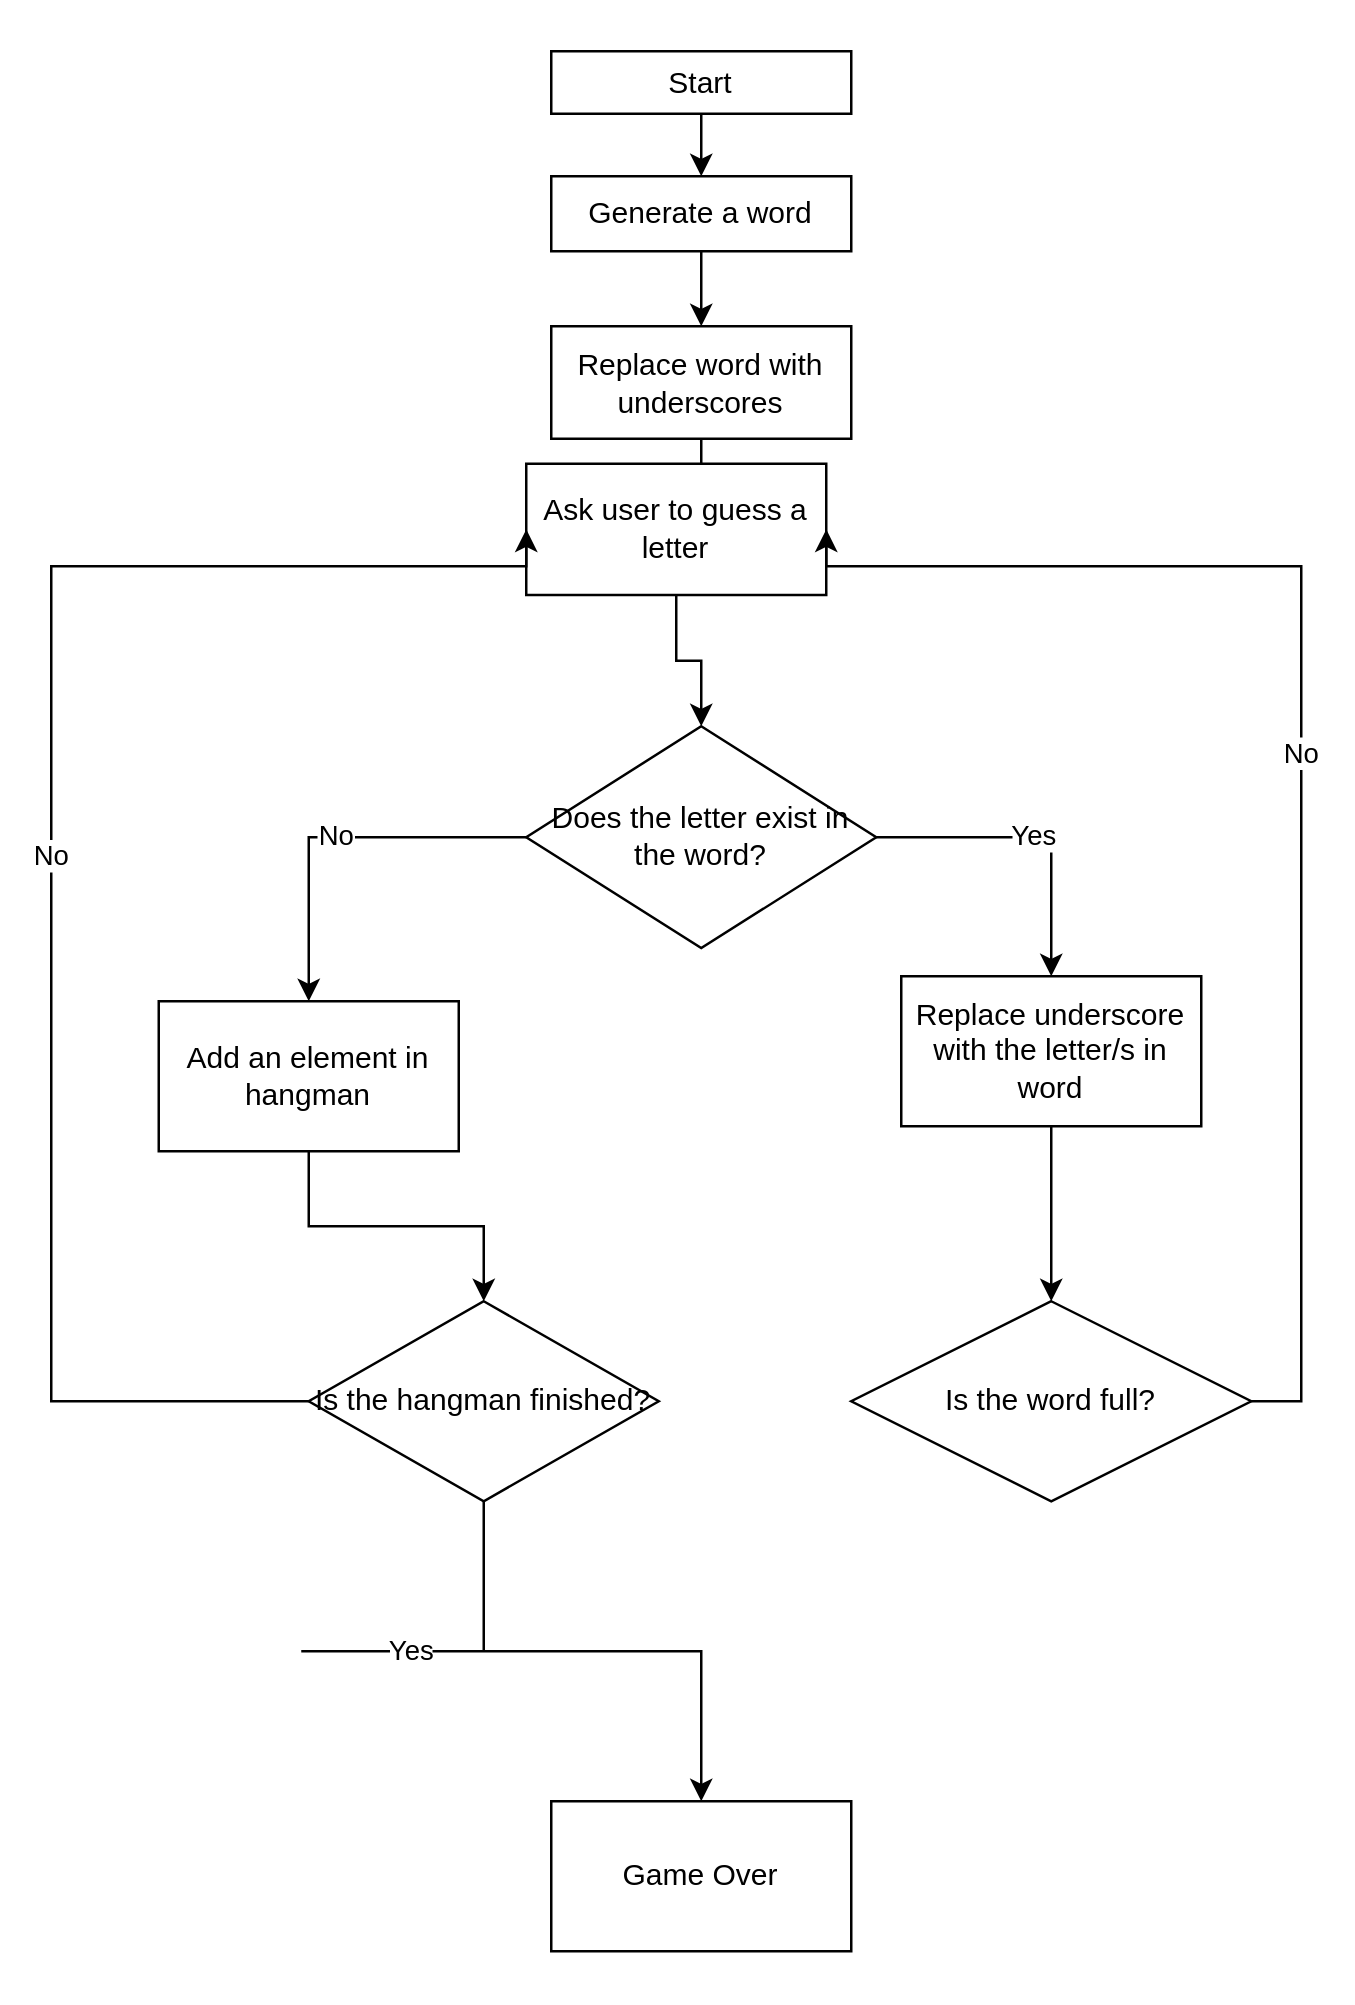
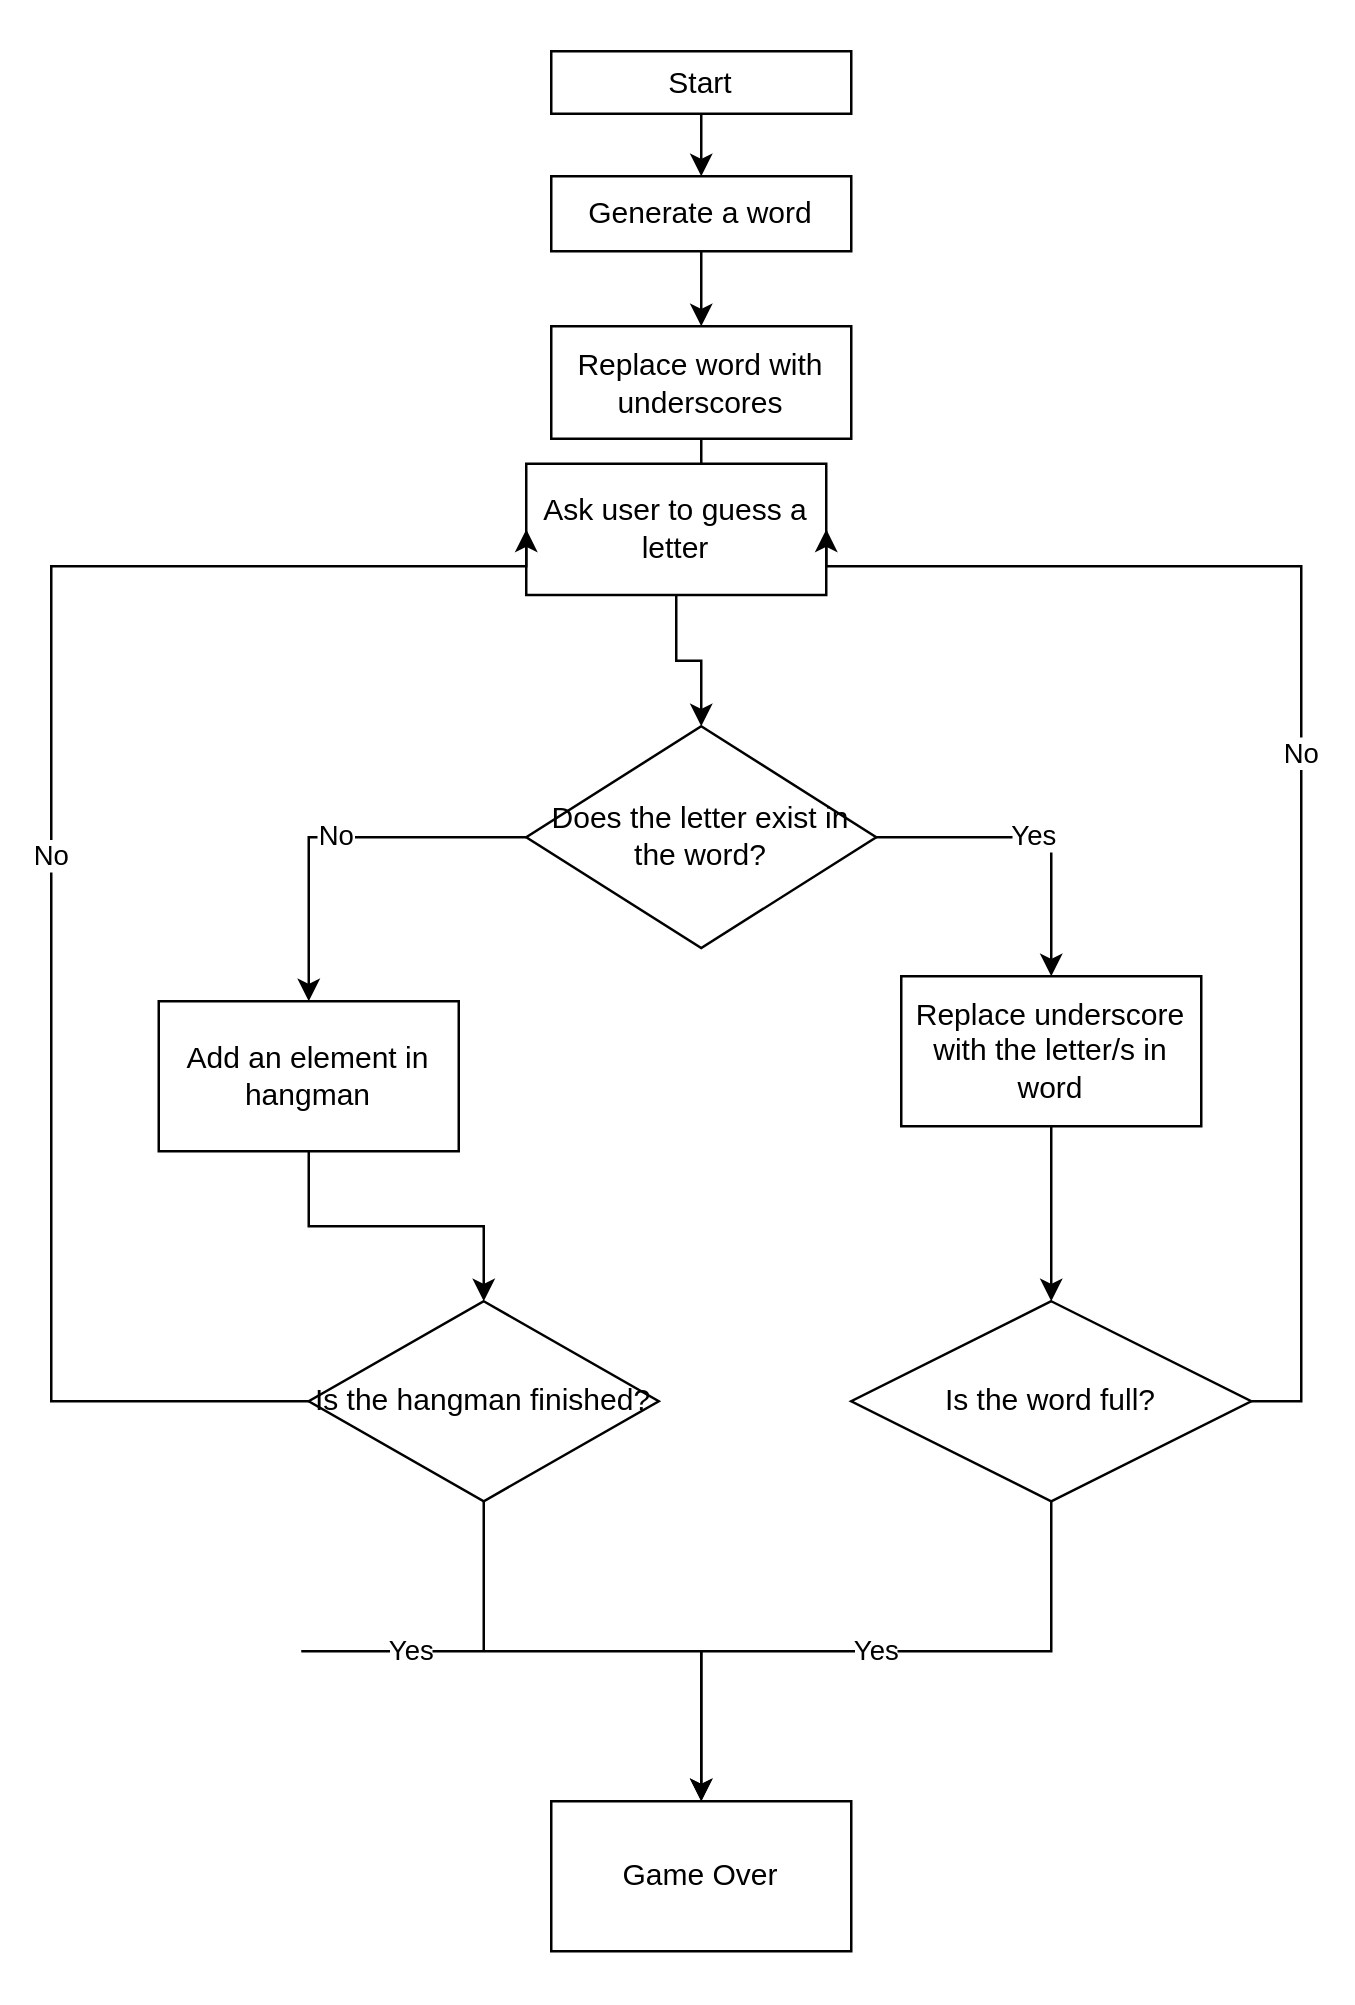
none -> (954, 1651)
